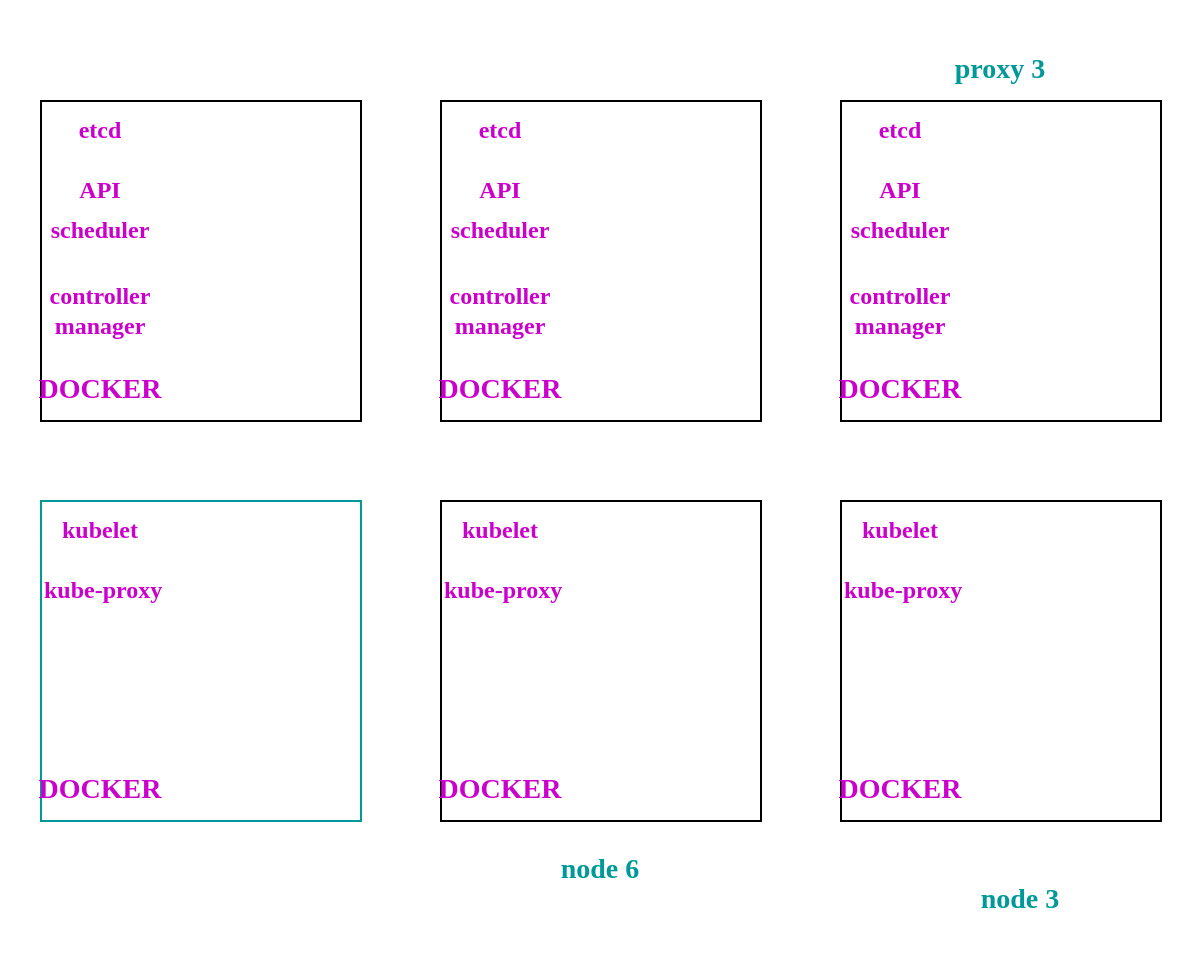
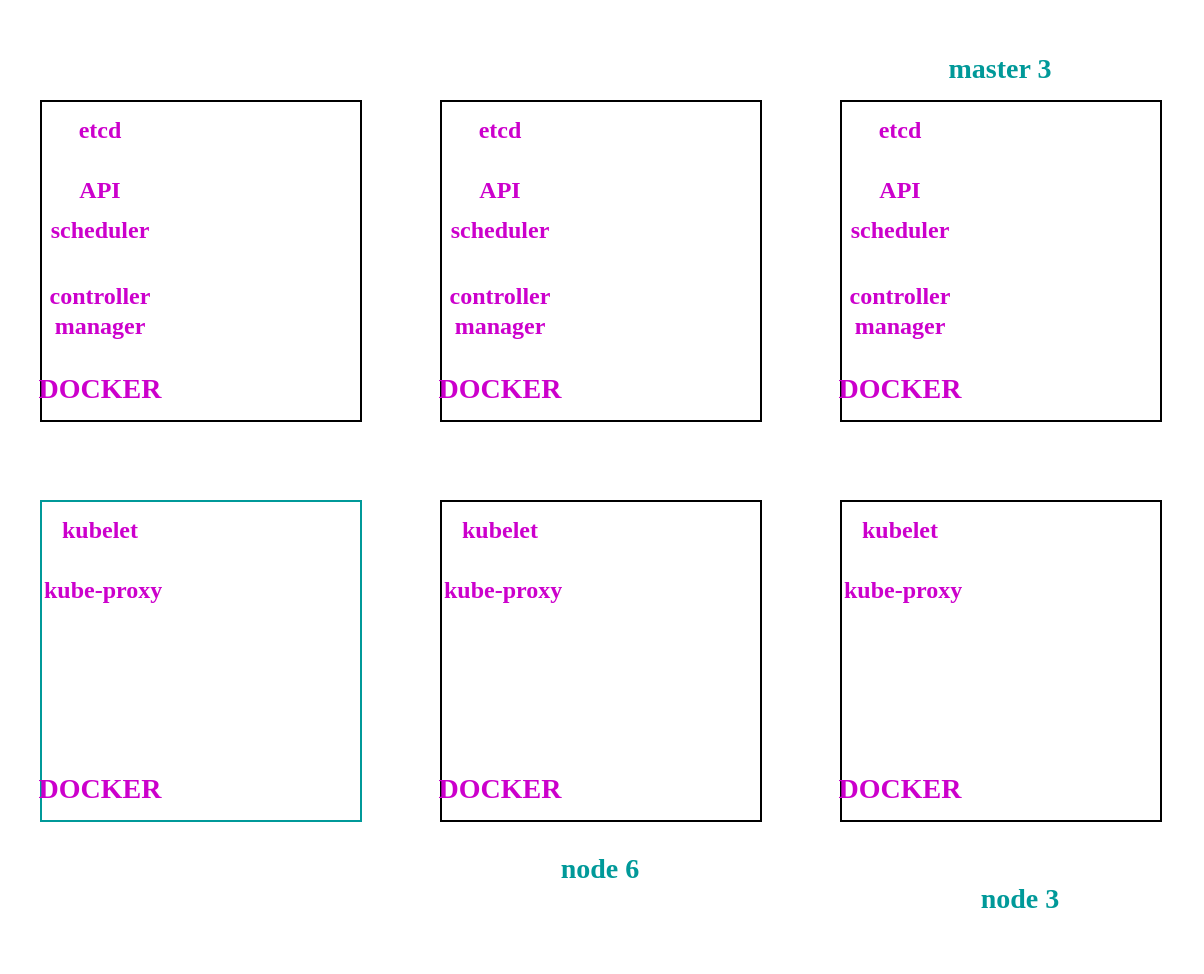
(1001, 71) -> (1001, 71)
